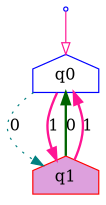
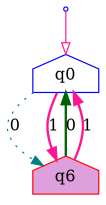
(66, 177) -> (66, 177)
